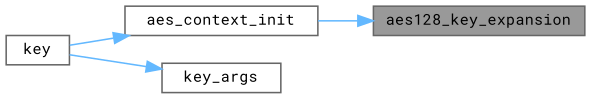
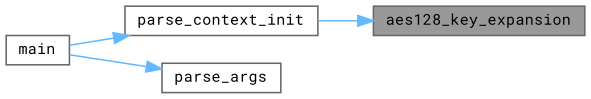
(221, 21) -> (221, 21)
(38, 50) -> (38, 50)
(221, 78) -> (221, 78)
